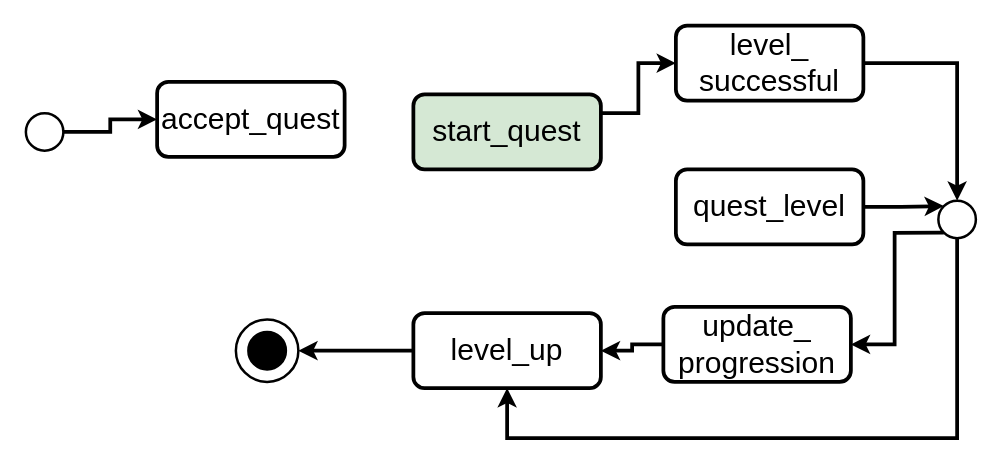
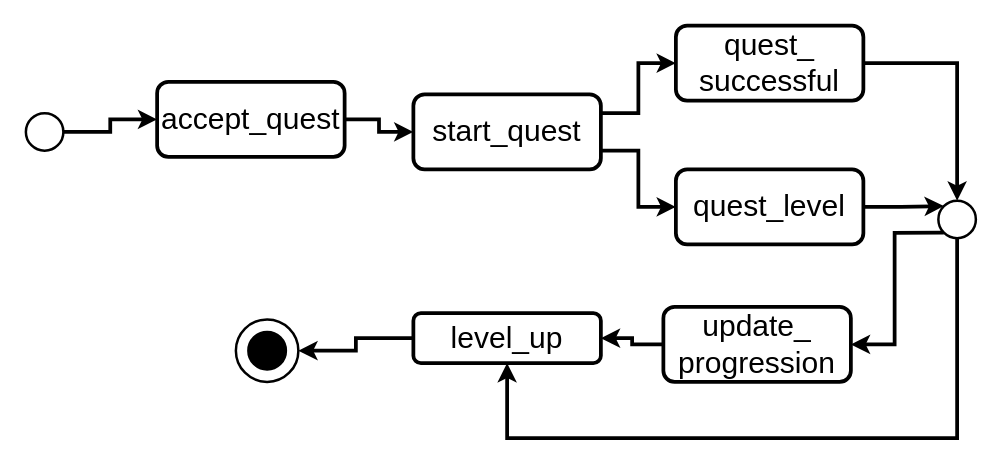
(769, 63) -> (769, 63)
none -> (379, 119)
(507, 132) -> (507, 132)
none -> (638, 172)
(507, 351) -> (507, 338)
